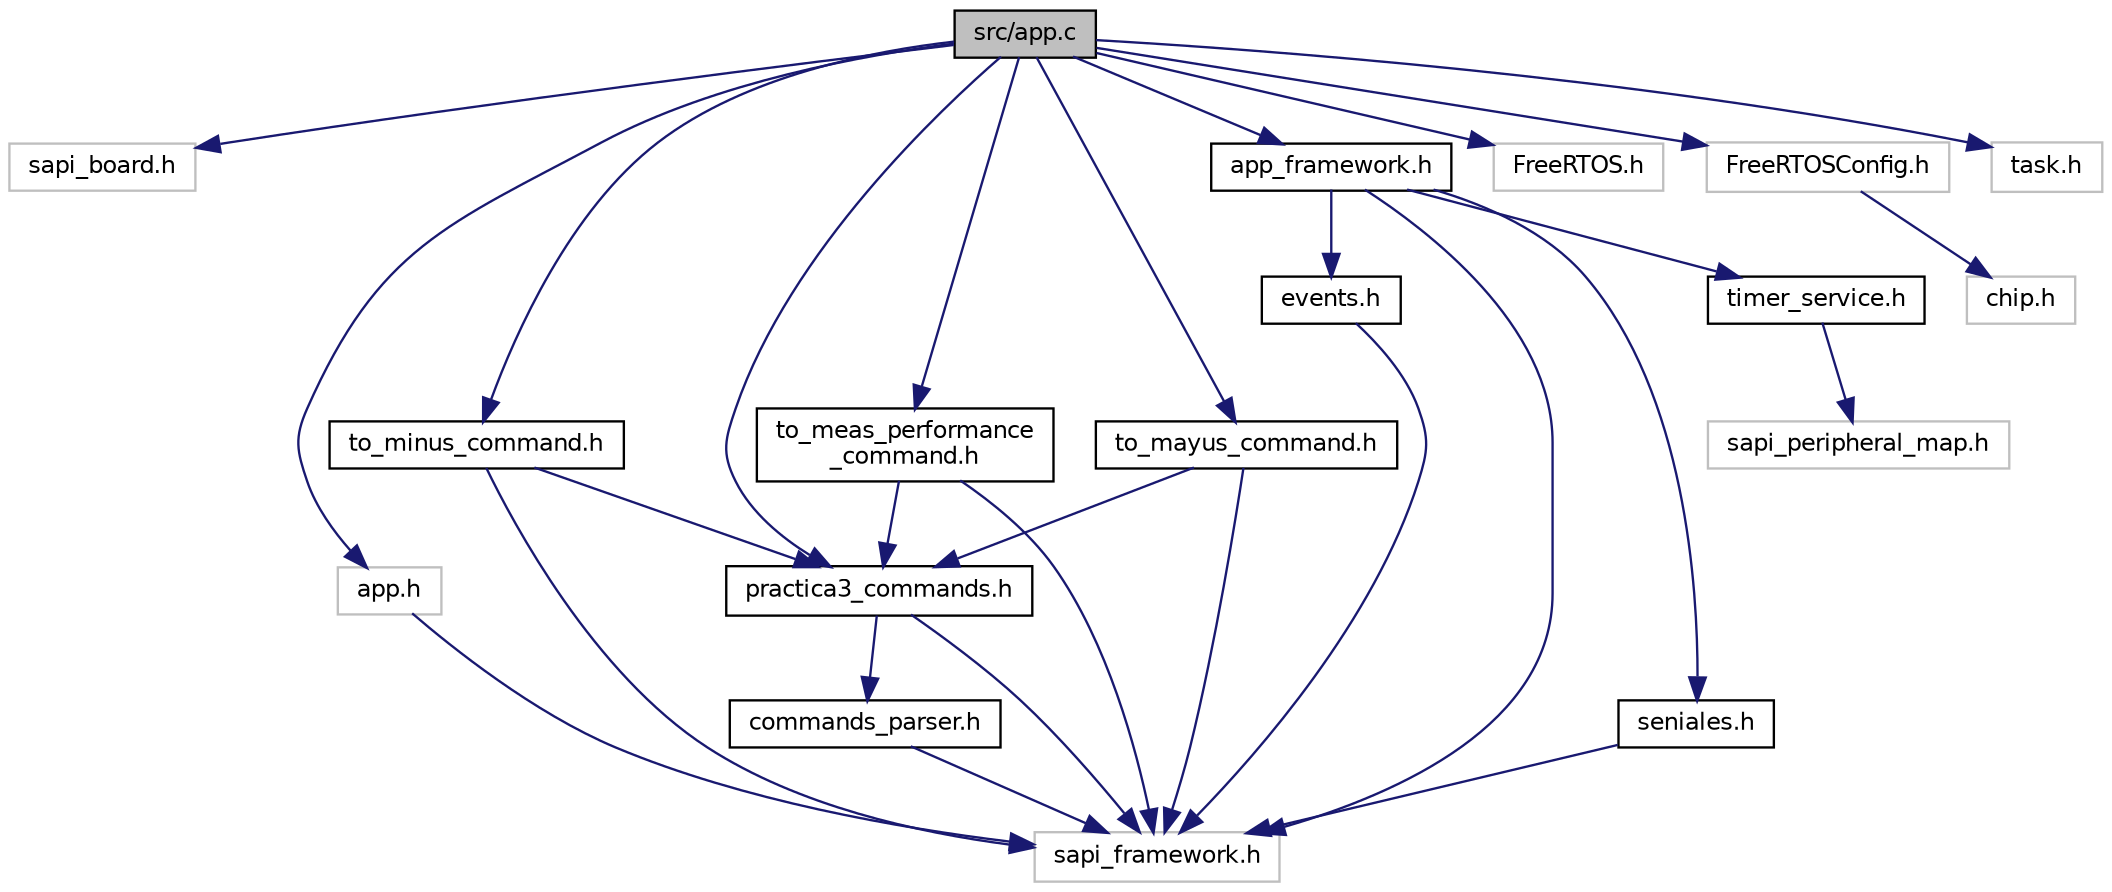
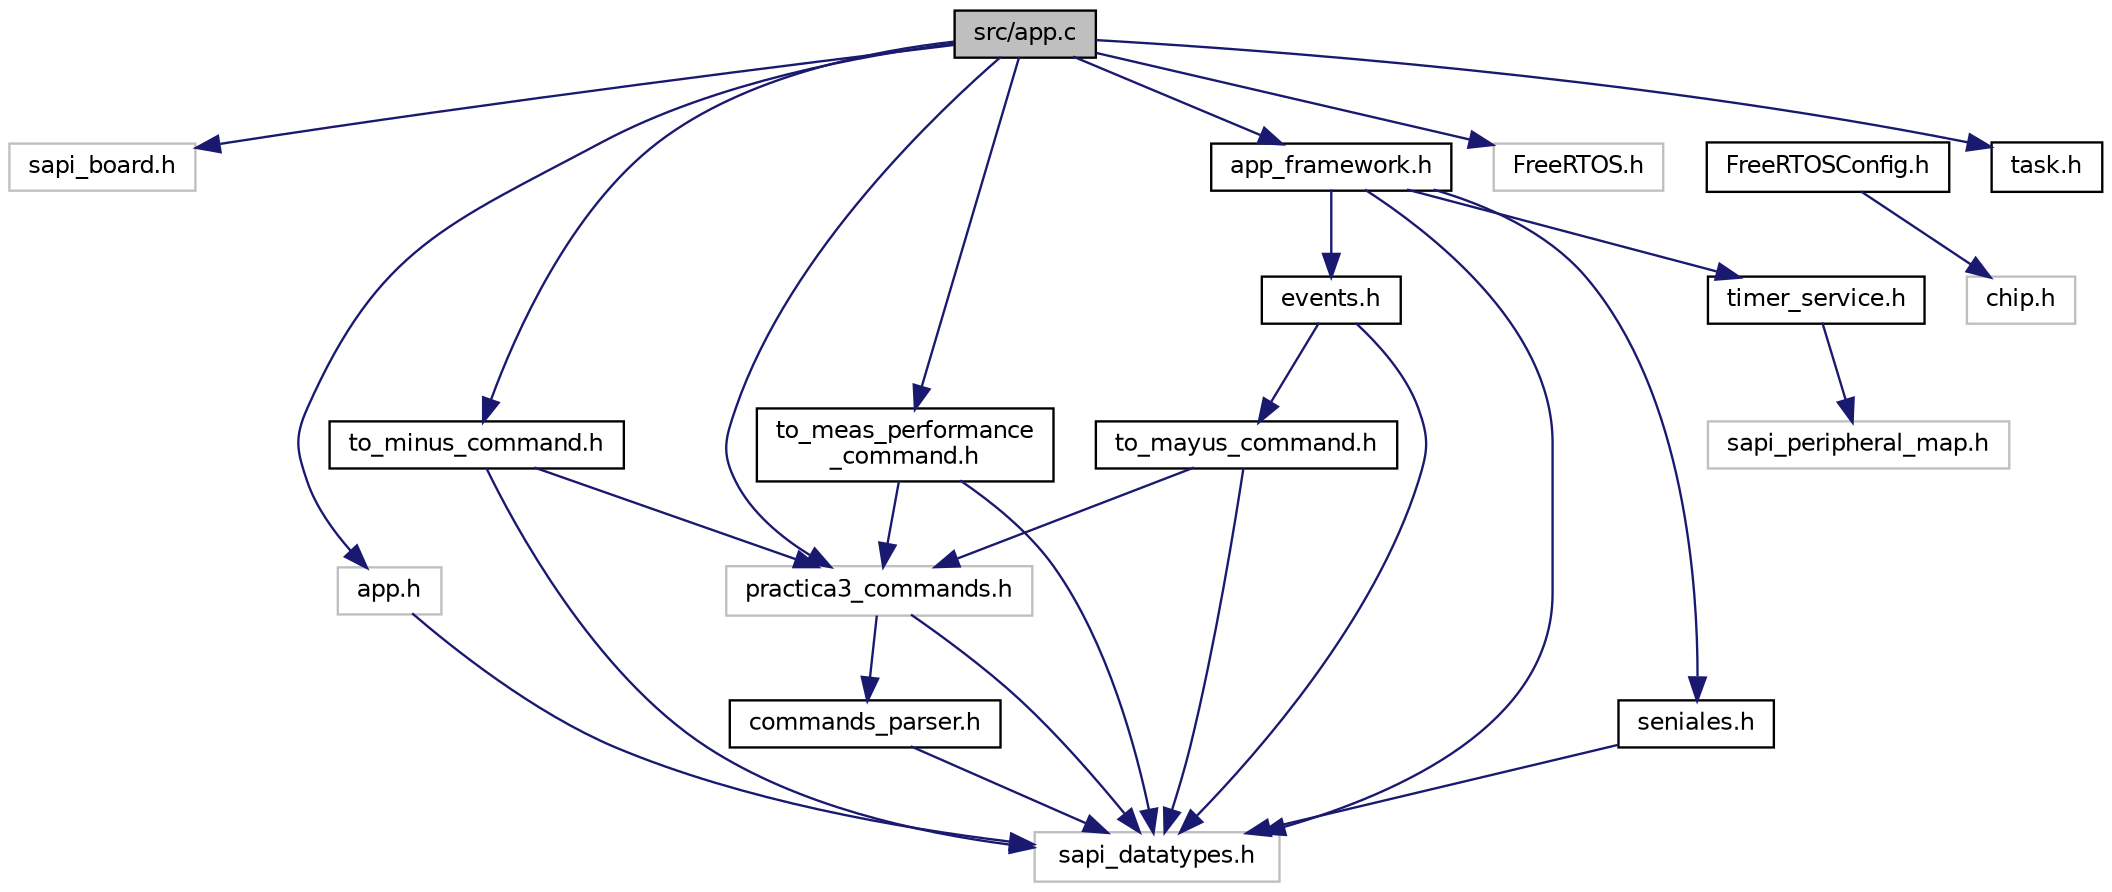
(1390, 95) -> none
(1828, 167) -> (1828, 167)
(2047, 167) -> (2047, 167)
(1130, 229) -> (1295, 362)
(879, 591) -> (879, 591)
(1157, 857) -> (1157, 857)
